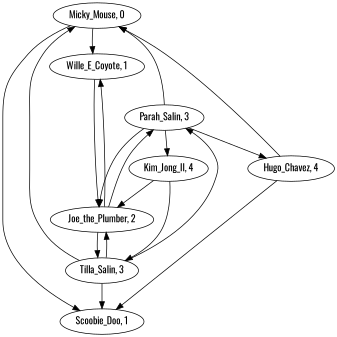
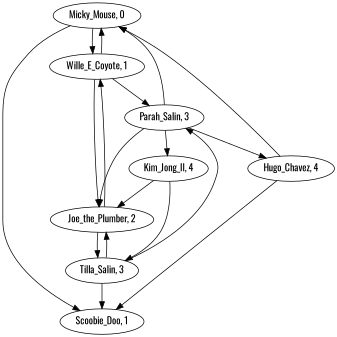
(30, 149) -> (102, 45)
(123, 167) -> (128, 90)
